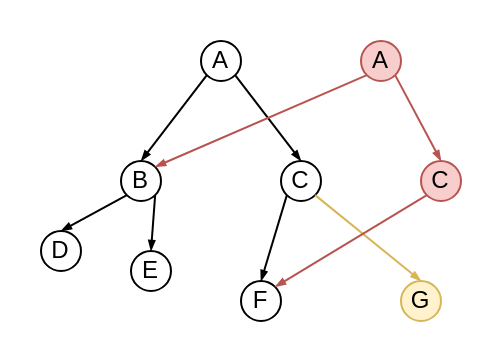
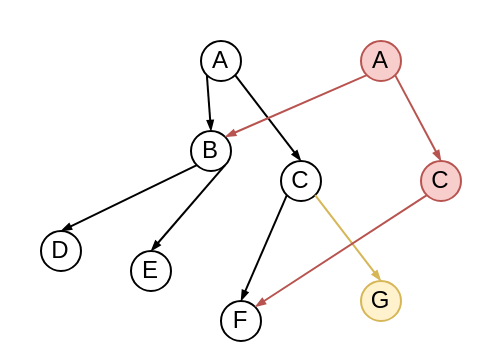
(141, 181) -> (211, 151)
(261, 301) -> (241, 321)
(421, 301) -> (381, 301)
